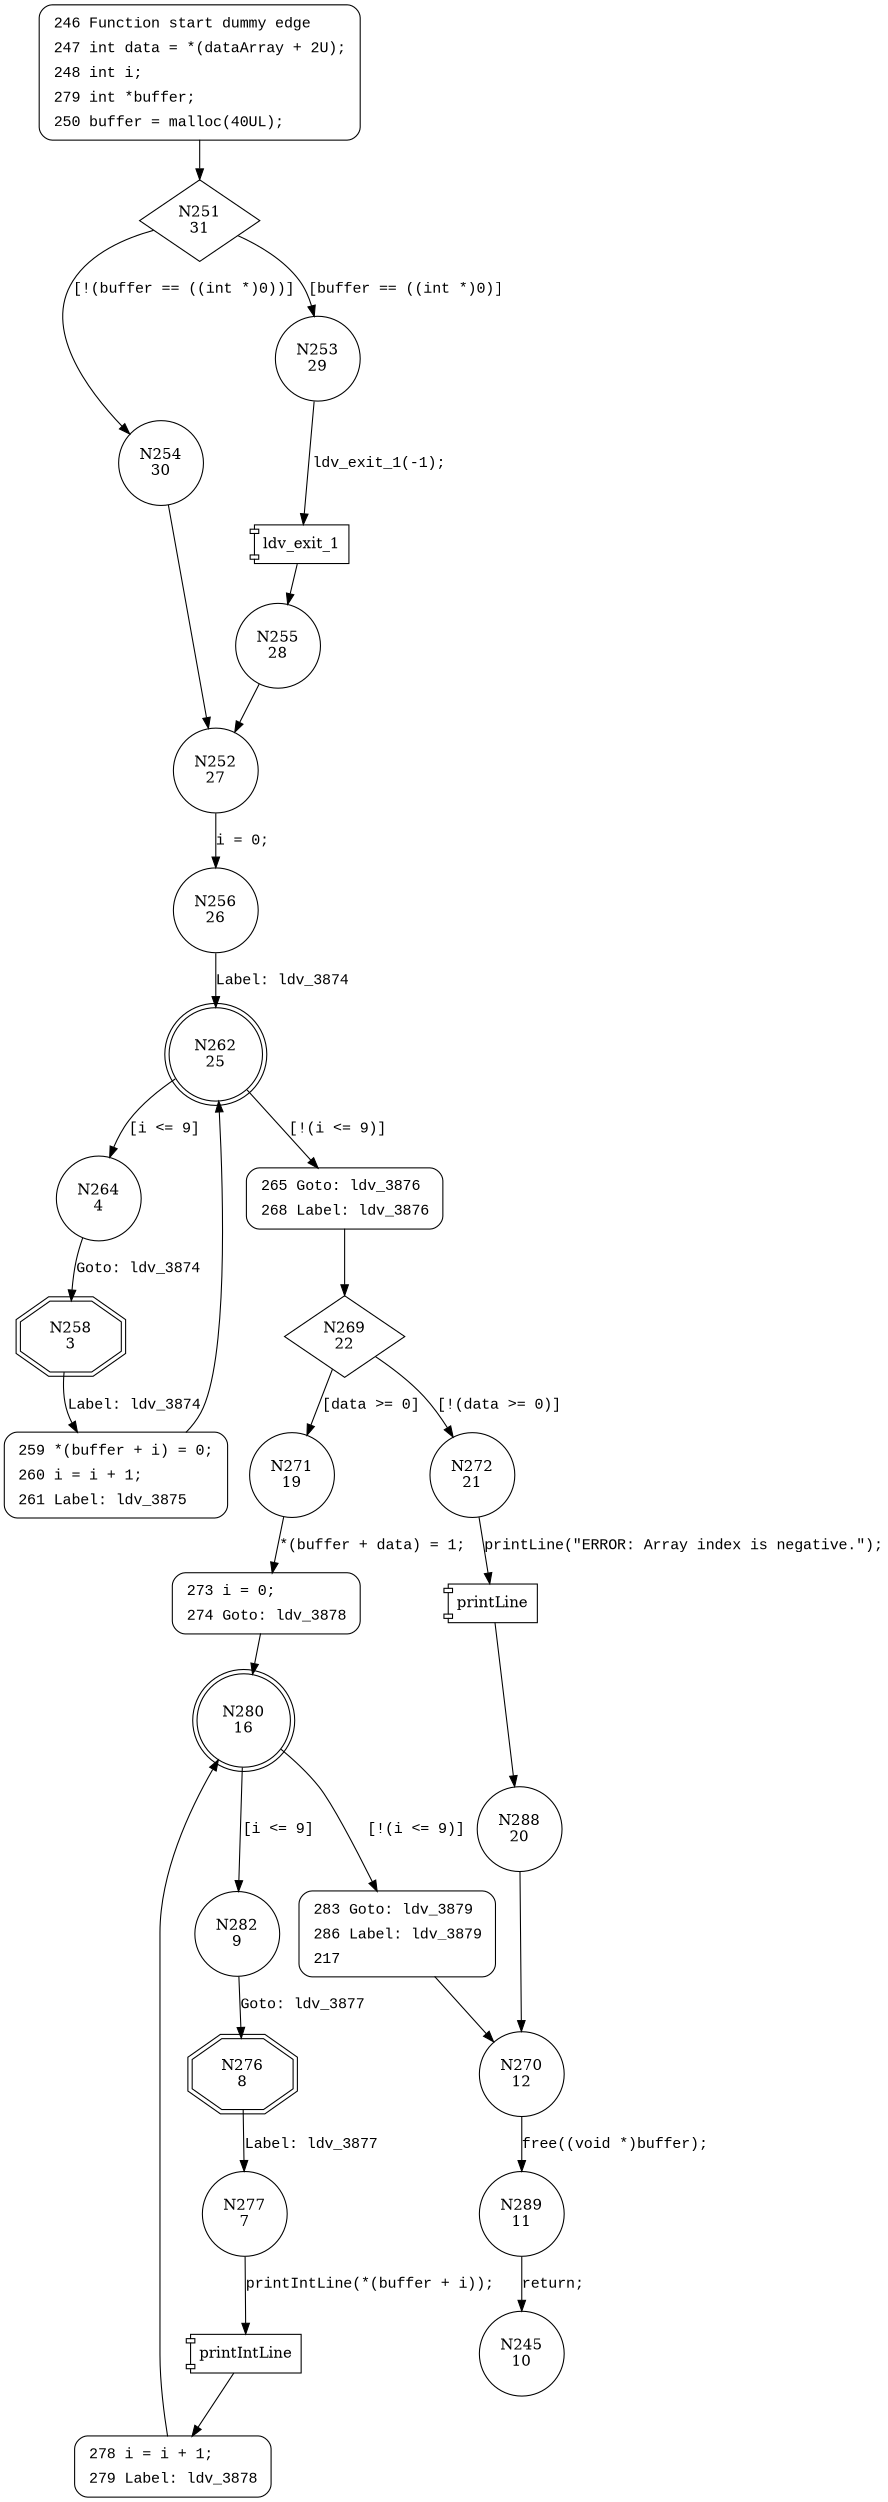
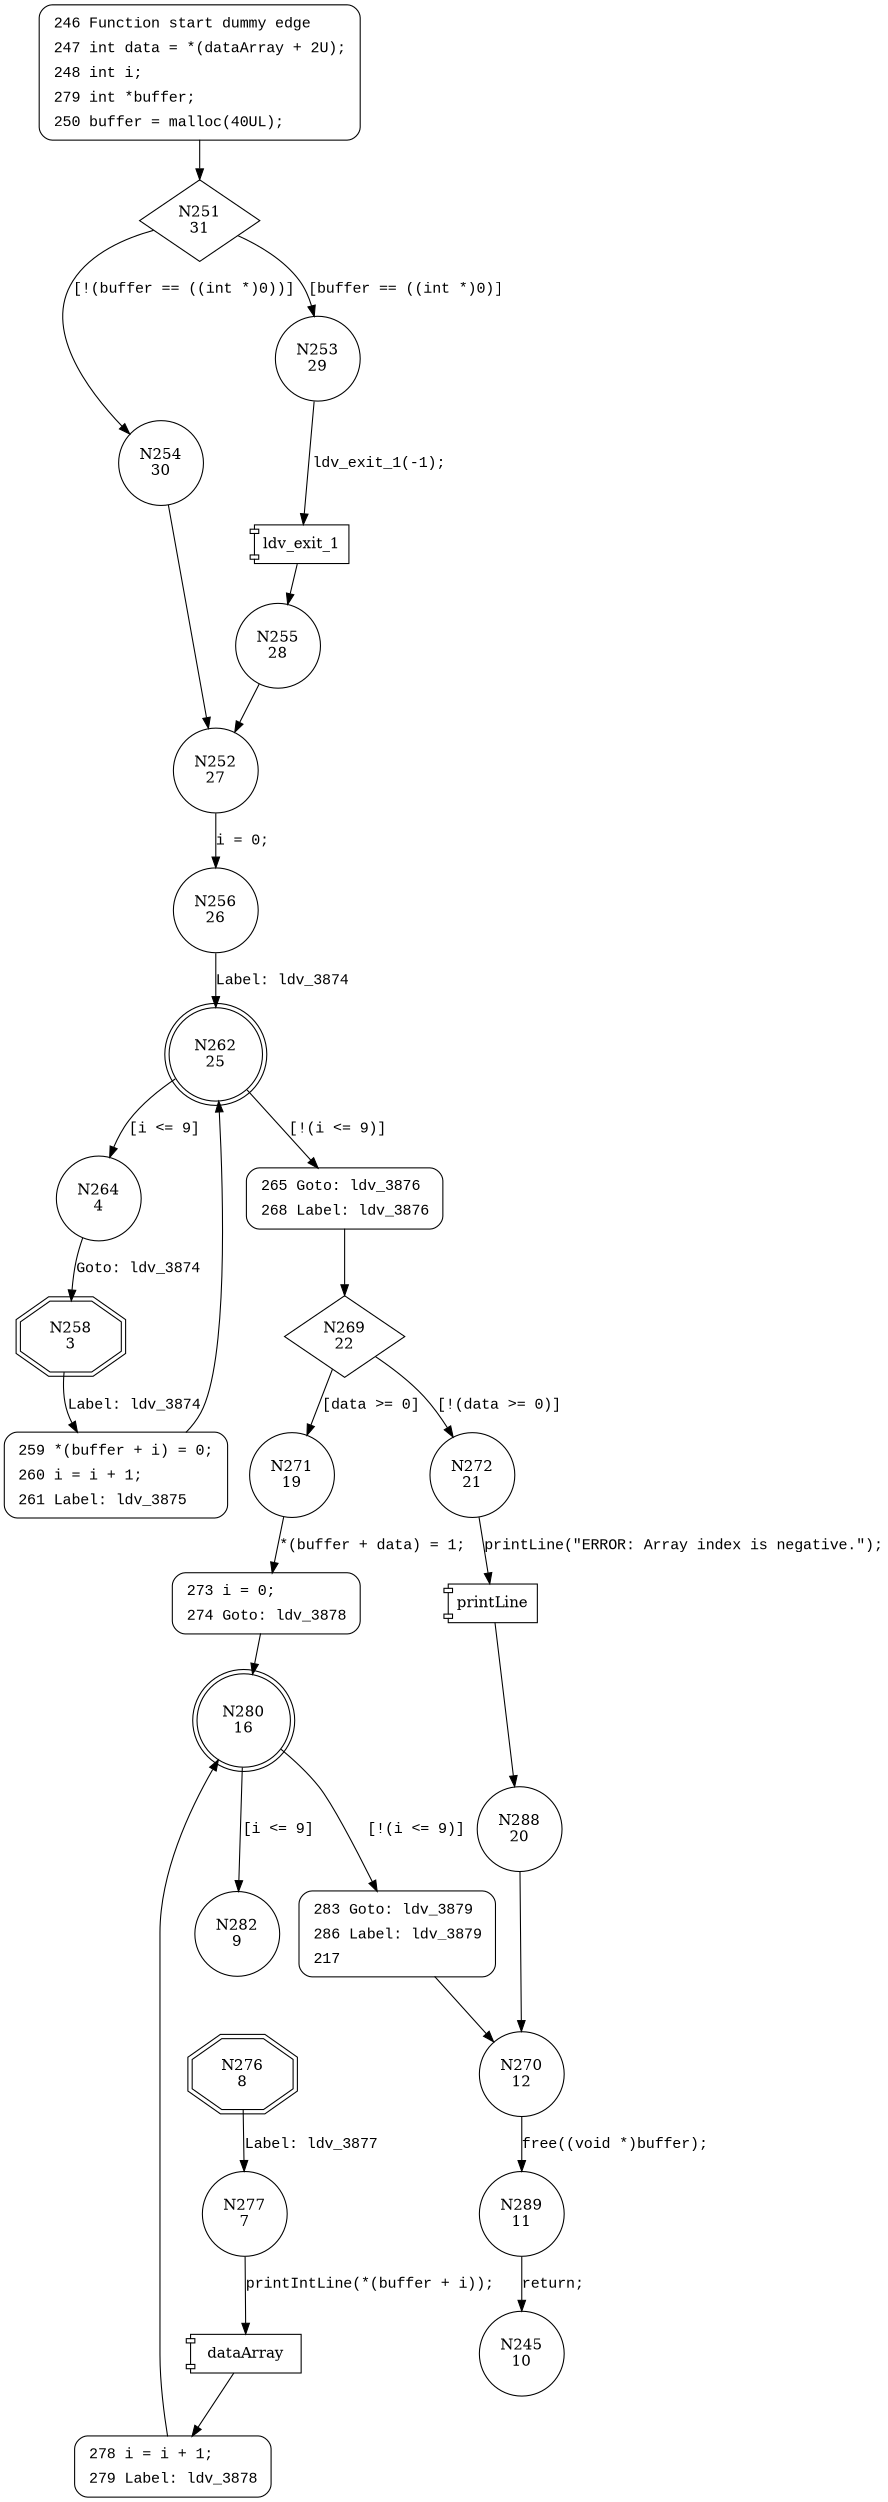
(240, 2002) -> none
(246, 2354) -> (246, 2354)
